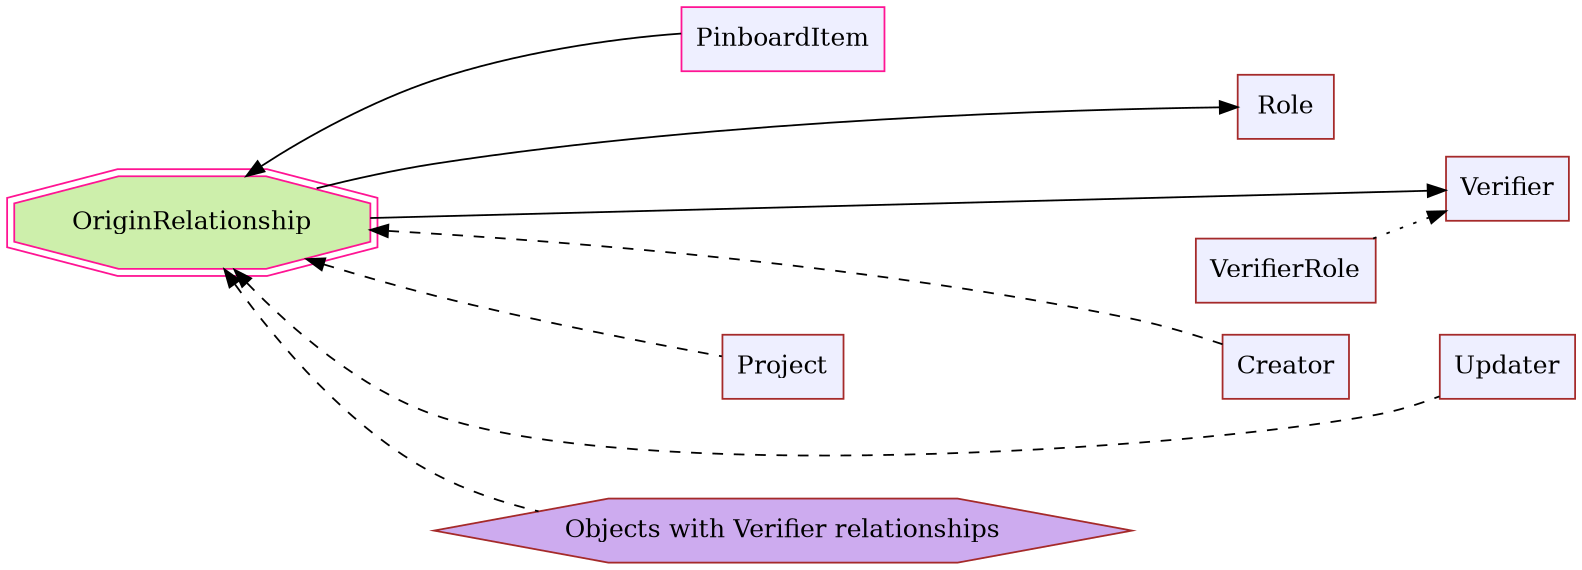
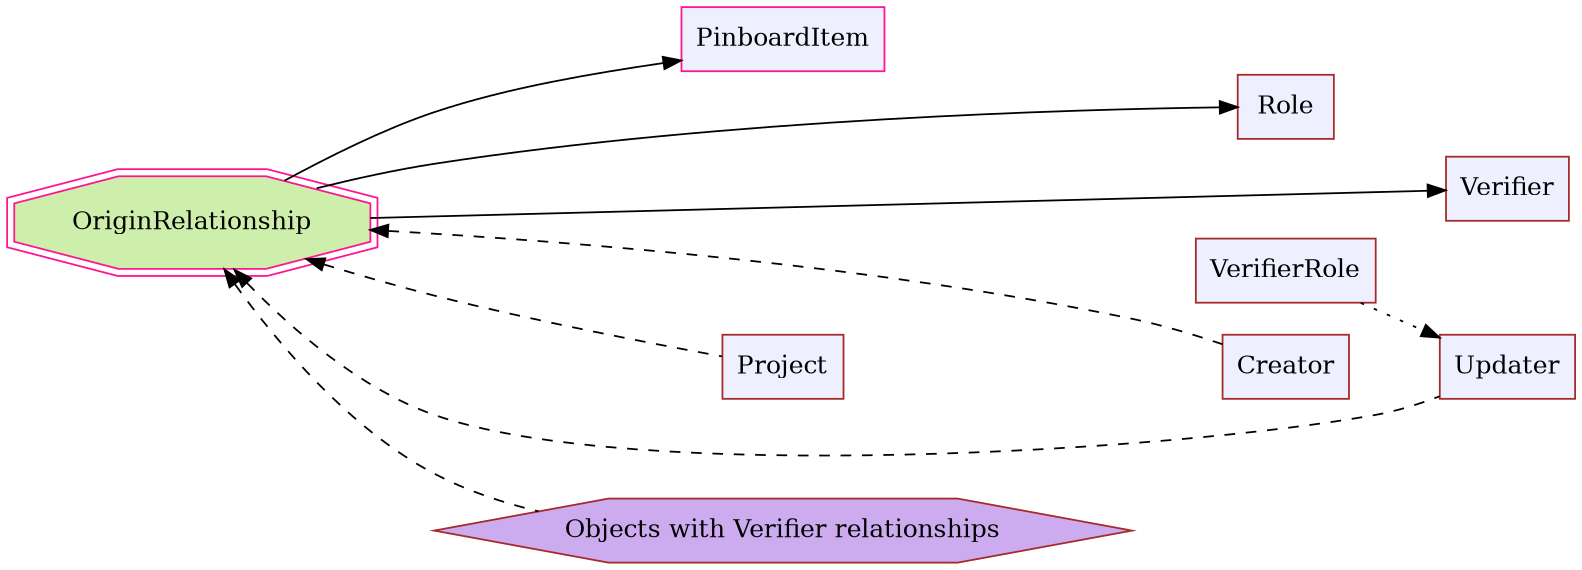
(462, 71) -> (468, 102)
(1401, 228) -> (1392, 317)
